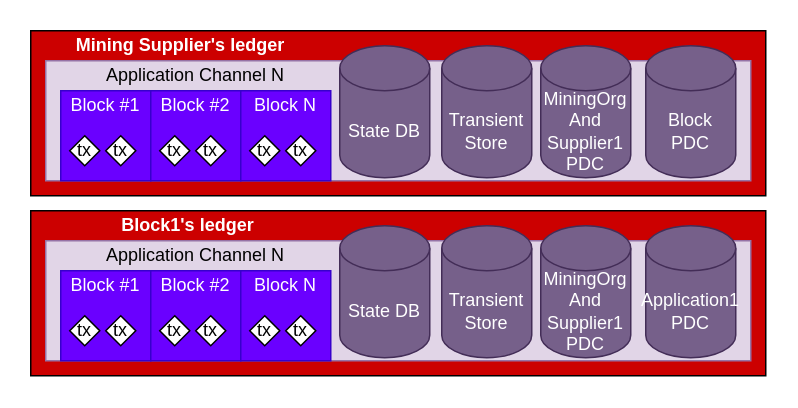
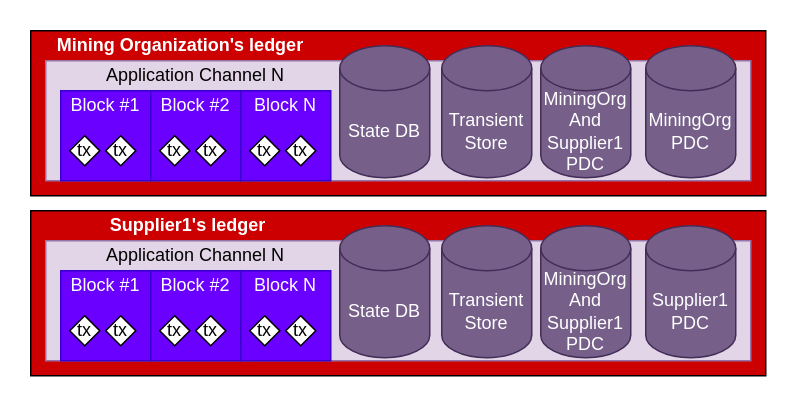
(181, 46) -> (181, 46)
(691, 131) -> (691, 131)
(188, 226) -> (188, 226)
(691, 311) -> (691, 311)
